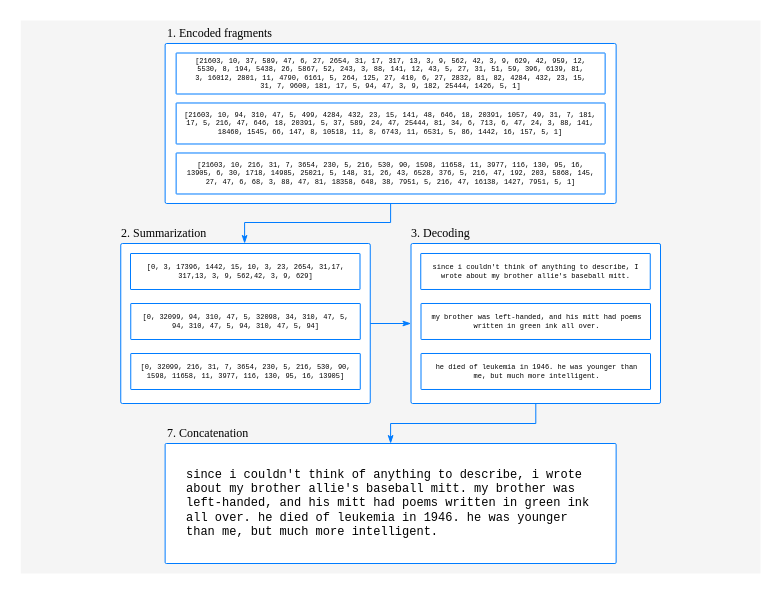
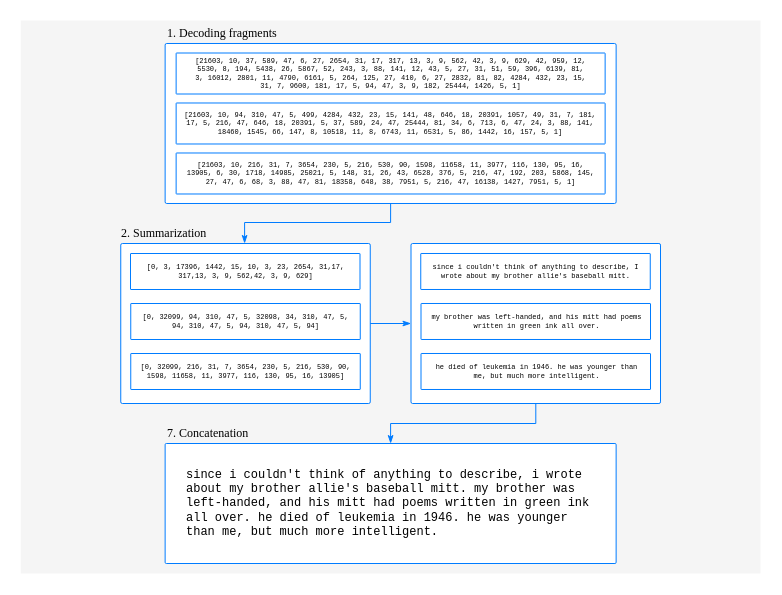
(230, 34) -> (232, 34)
(510, 234) -> none
